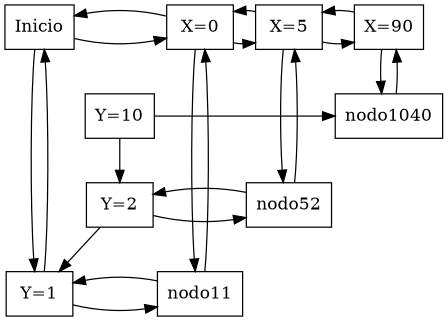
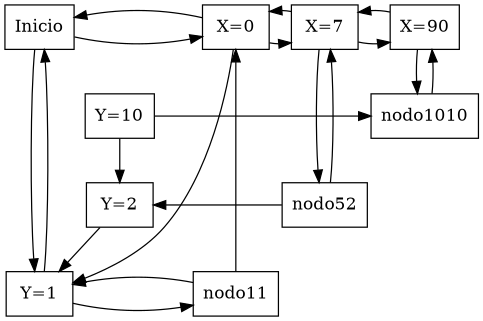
(289, 27) -> (325, 27)
(389, 116) -> (425, 116)
(192, 154) -> (191, 187)
(185, 221) -> none
